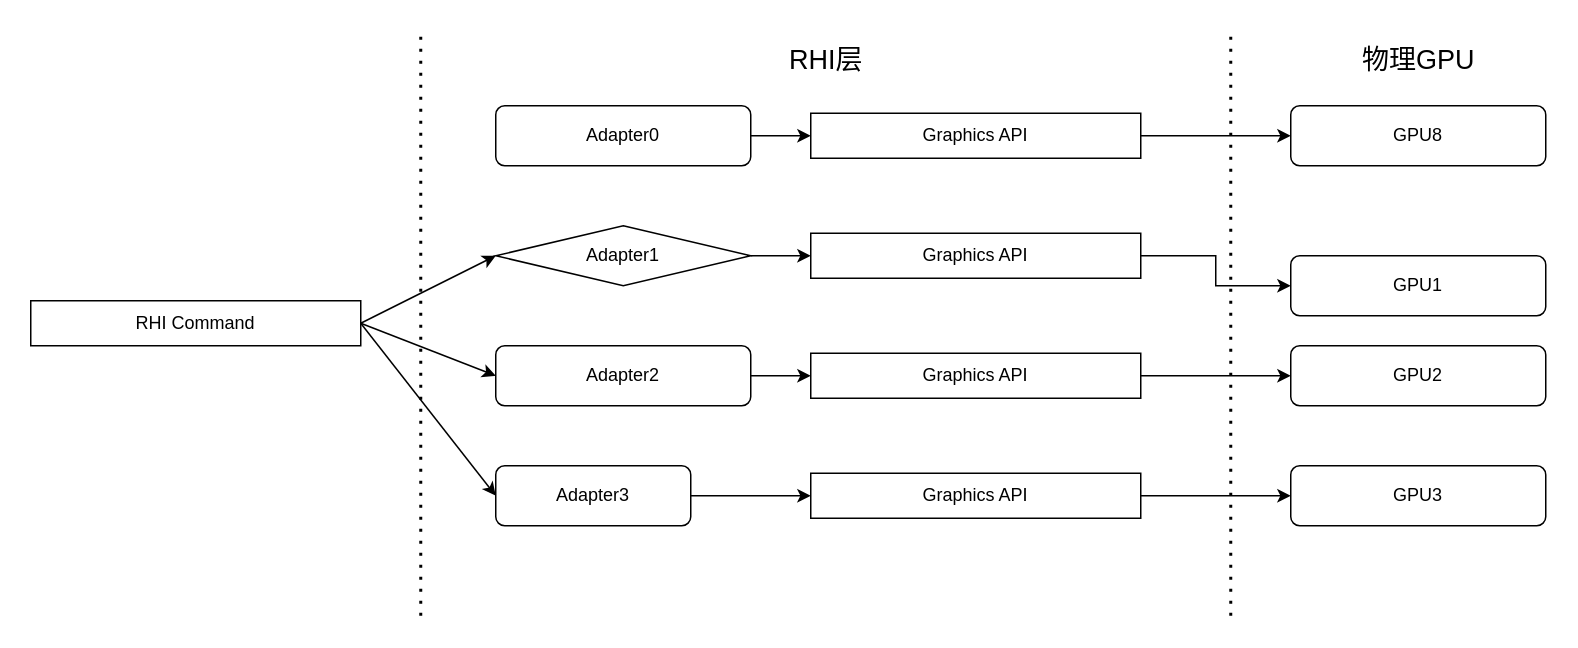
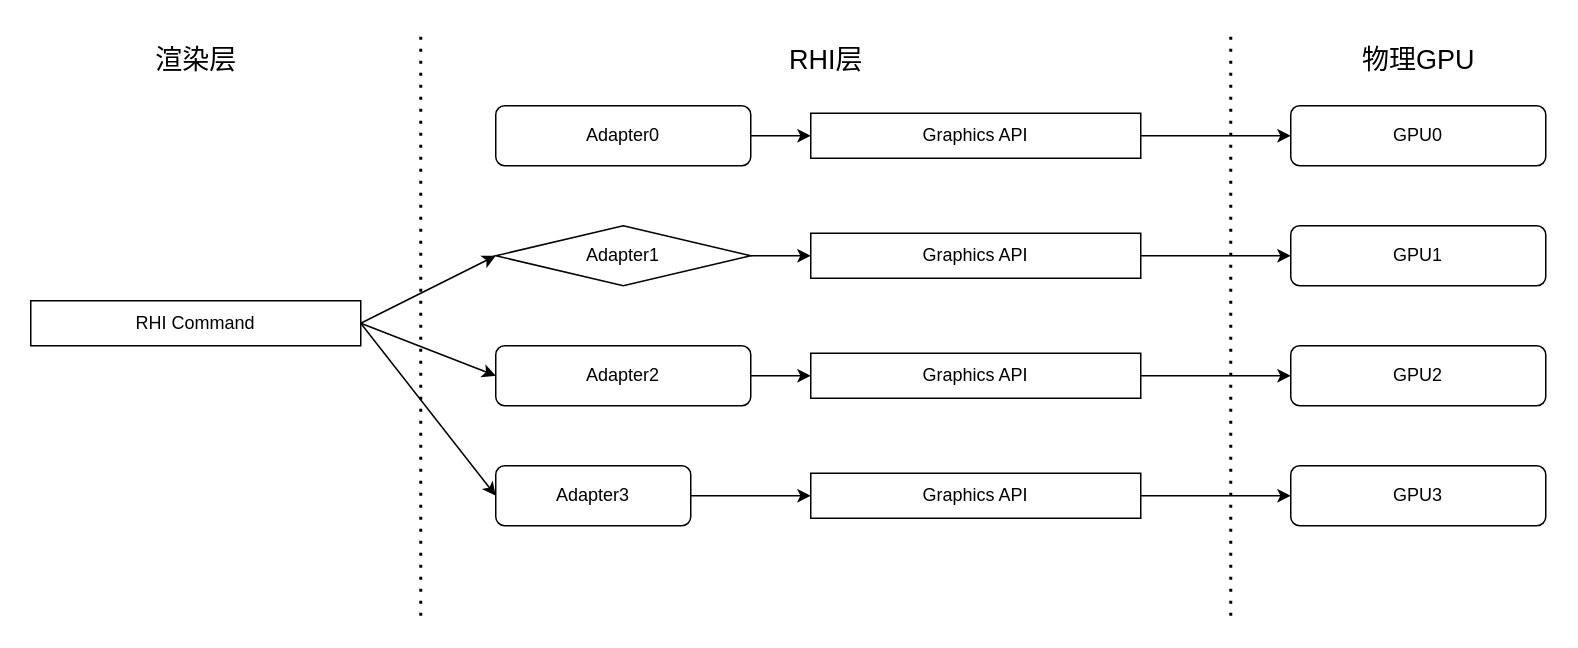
none -> (196, 61)
(1418, 136) -> (1418, 136)
(1418, 286) -> (1418, 256)
